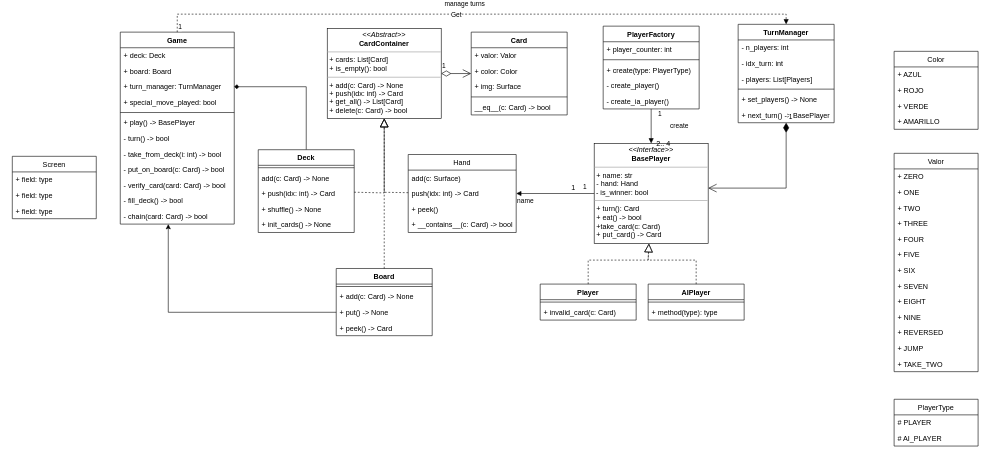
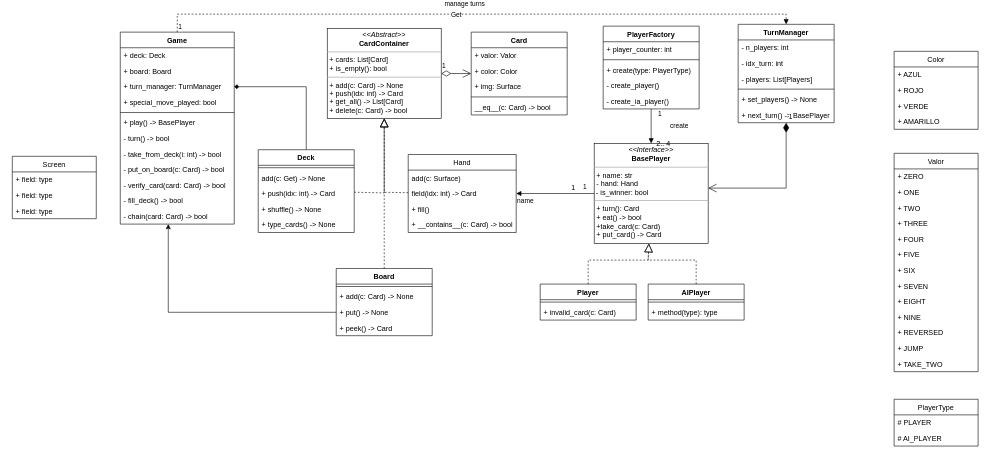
(298, 178) -> (296, 178)
(450, 194) -> (450, 194)
(427, 209) -> (424, 209)
(301, 225) -> (303, 225)
